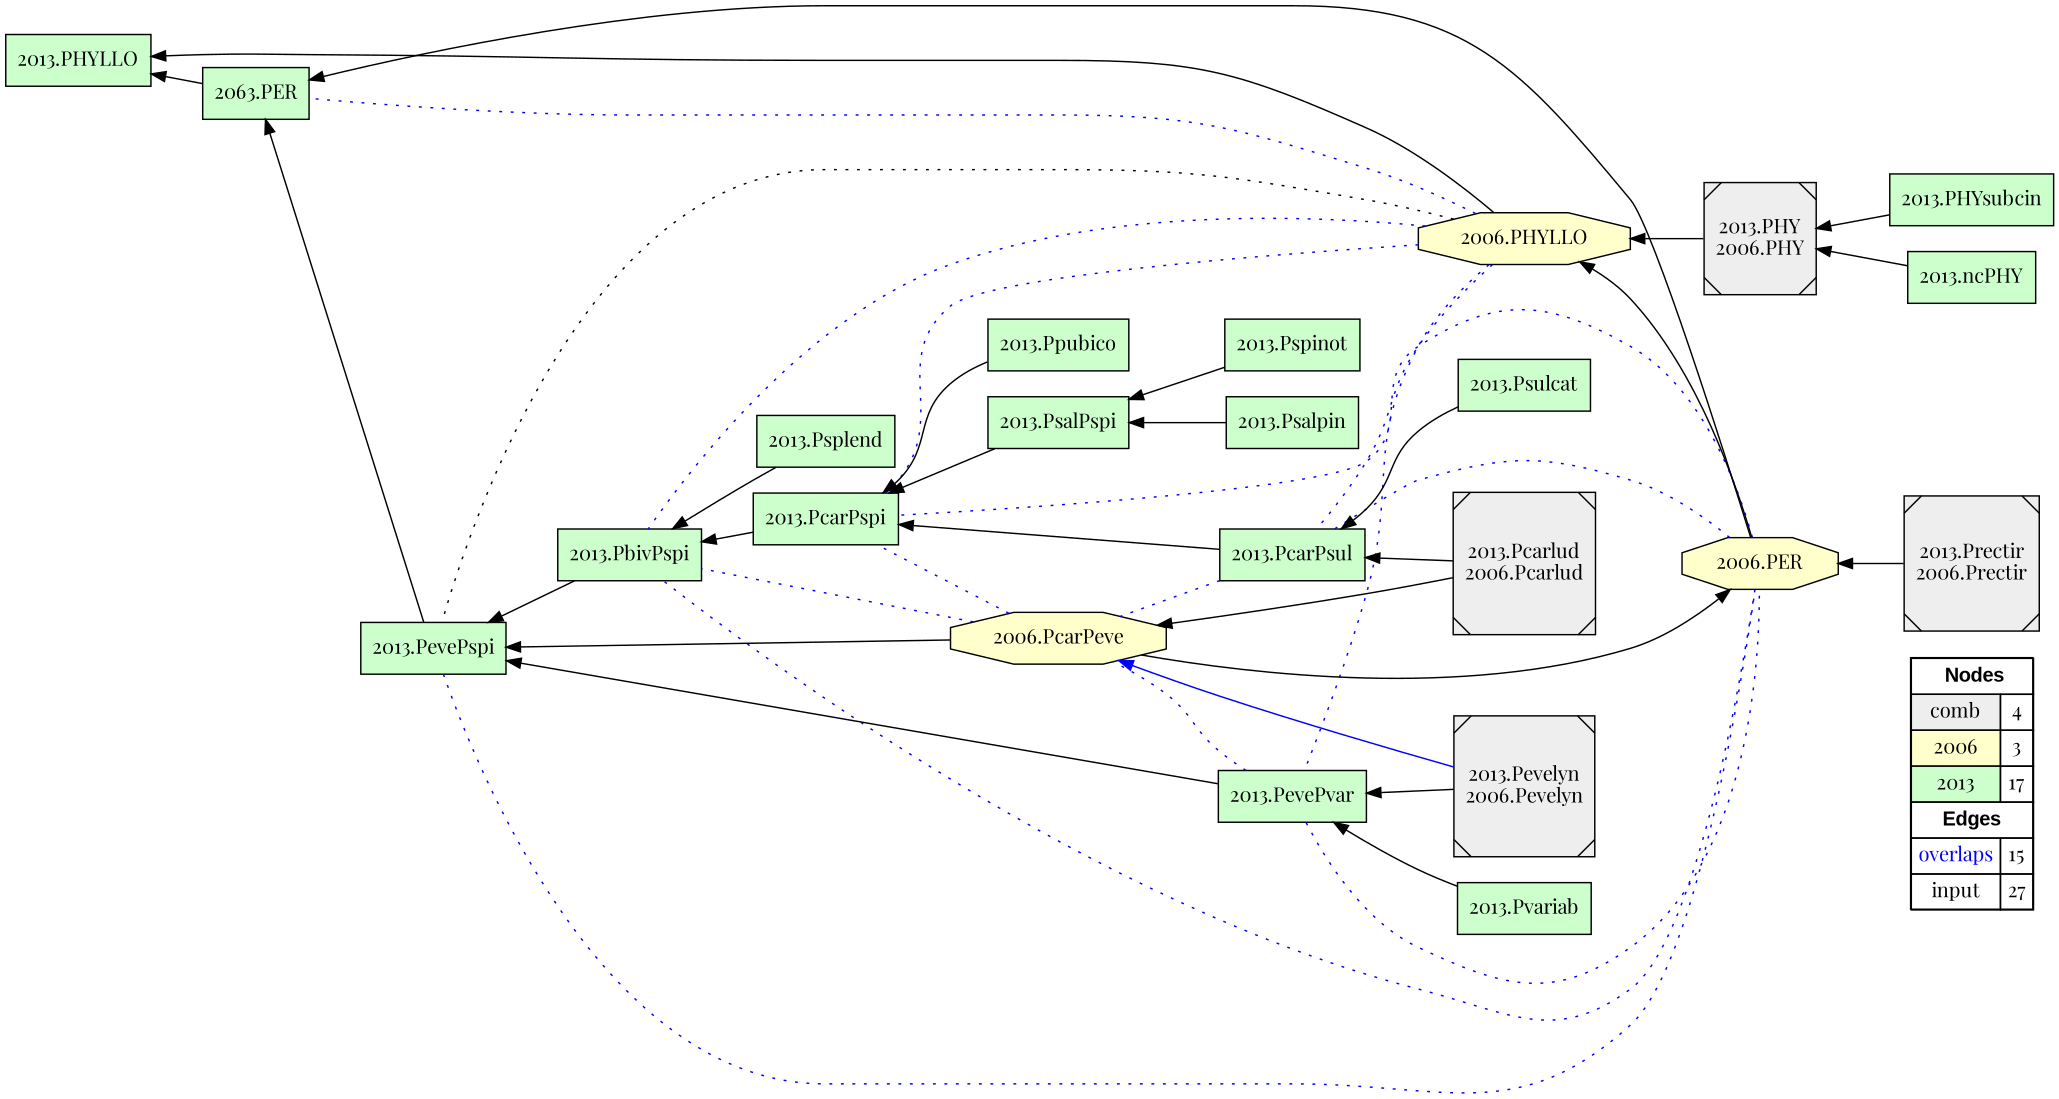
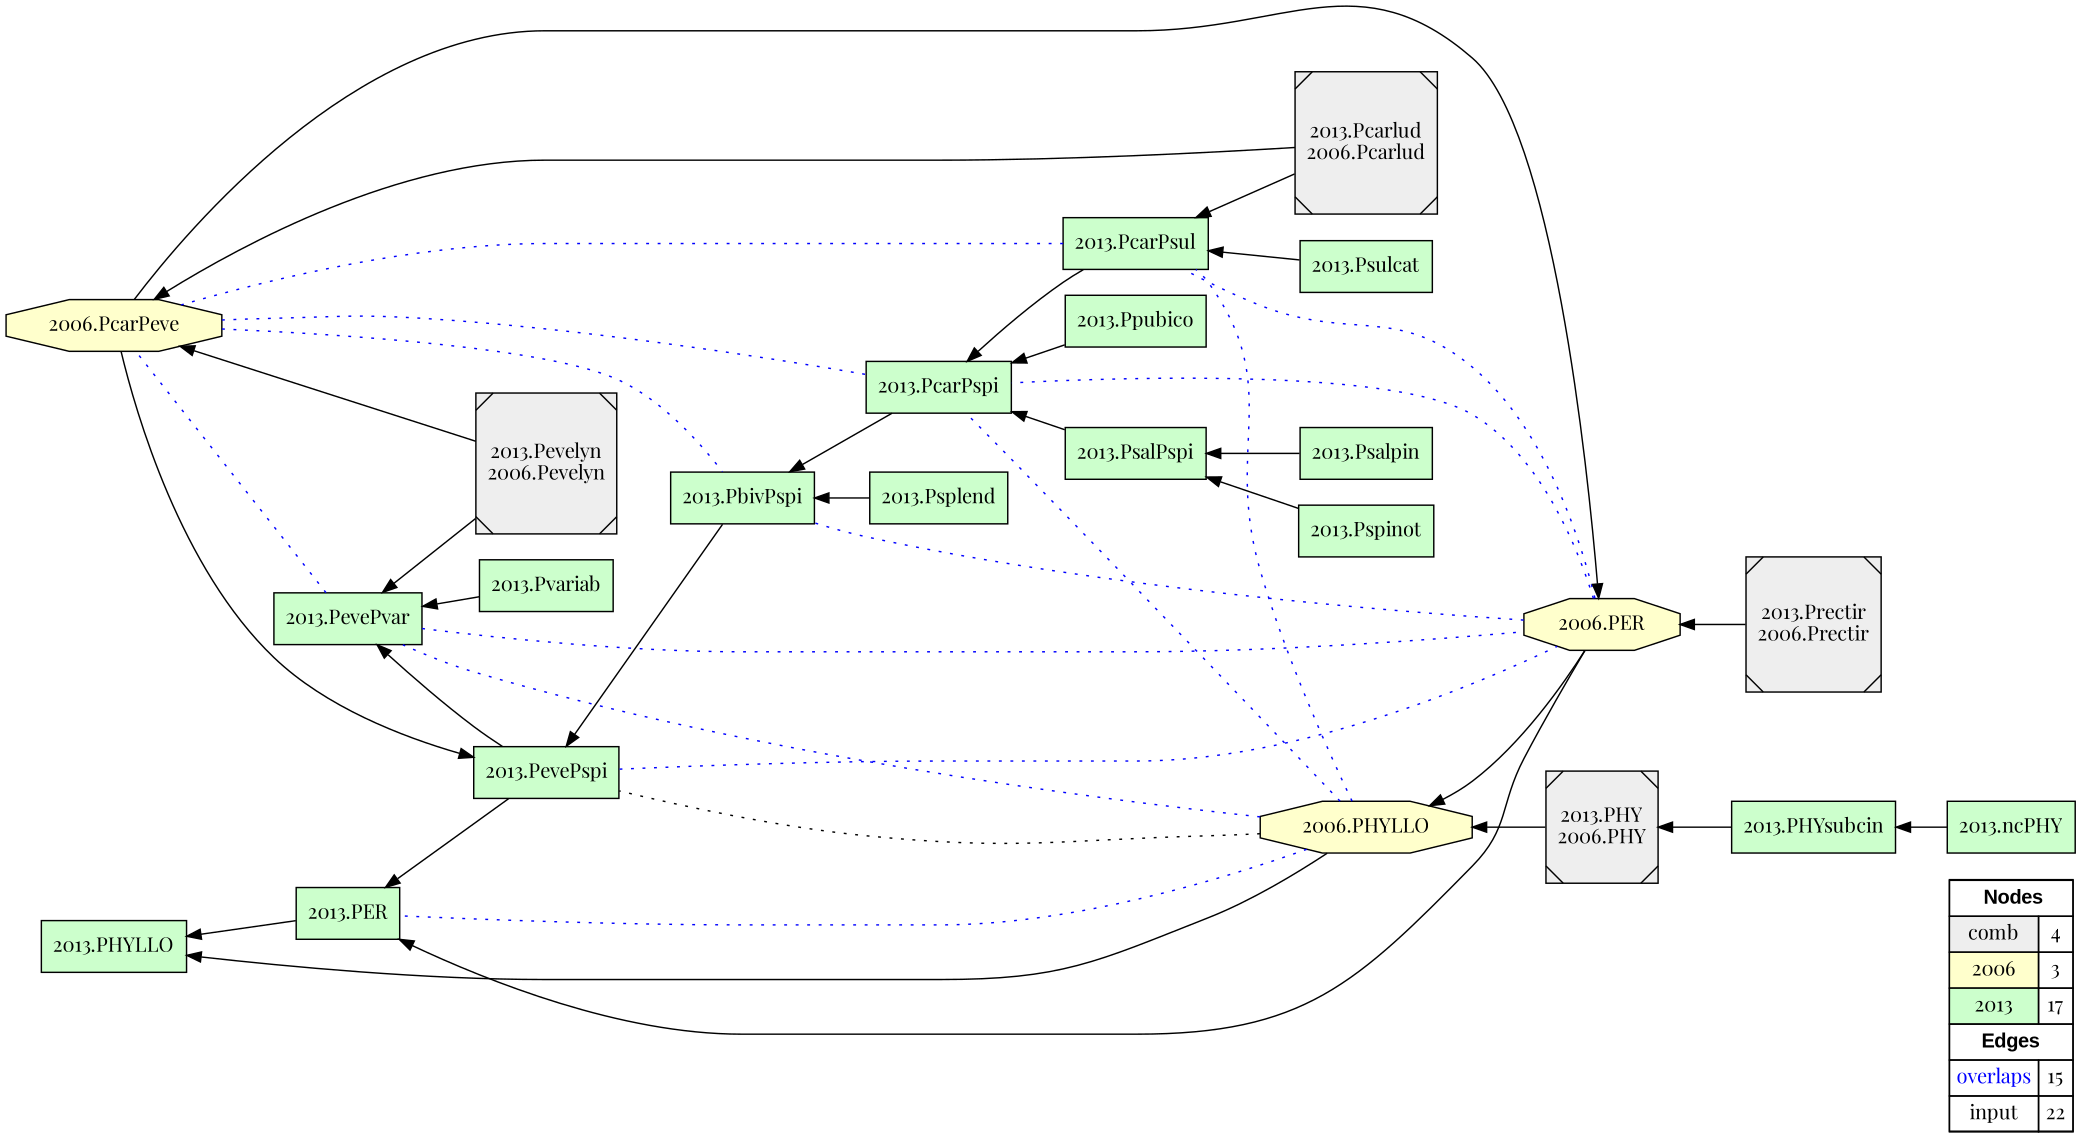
(256, 93) -> (348, 913)
(985, 254) -> none
(1869, 259) -> (1929, 827)
(1292, 719) -> (335, 396)
(887, 727) -> (444, 703)
(2017, 891) -> (2056, 1113)
